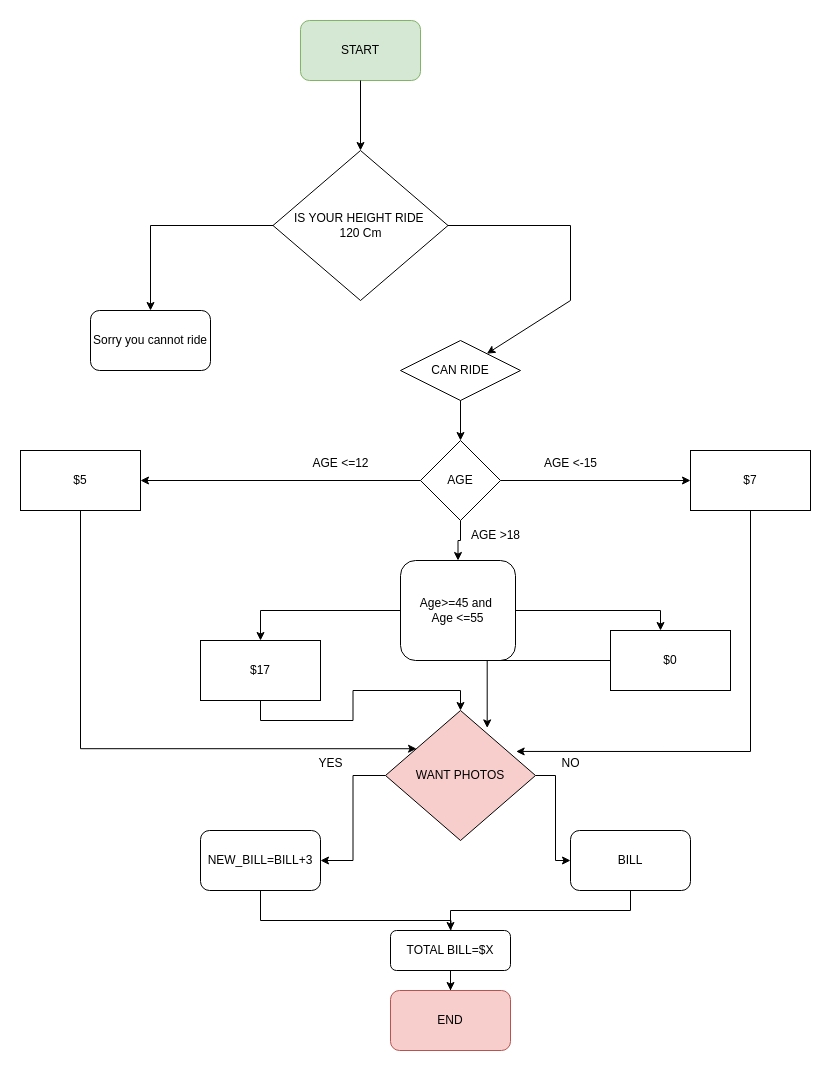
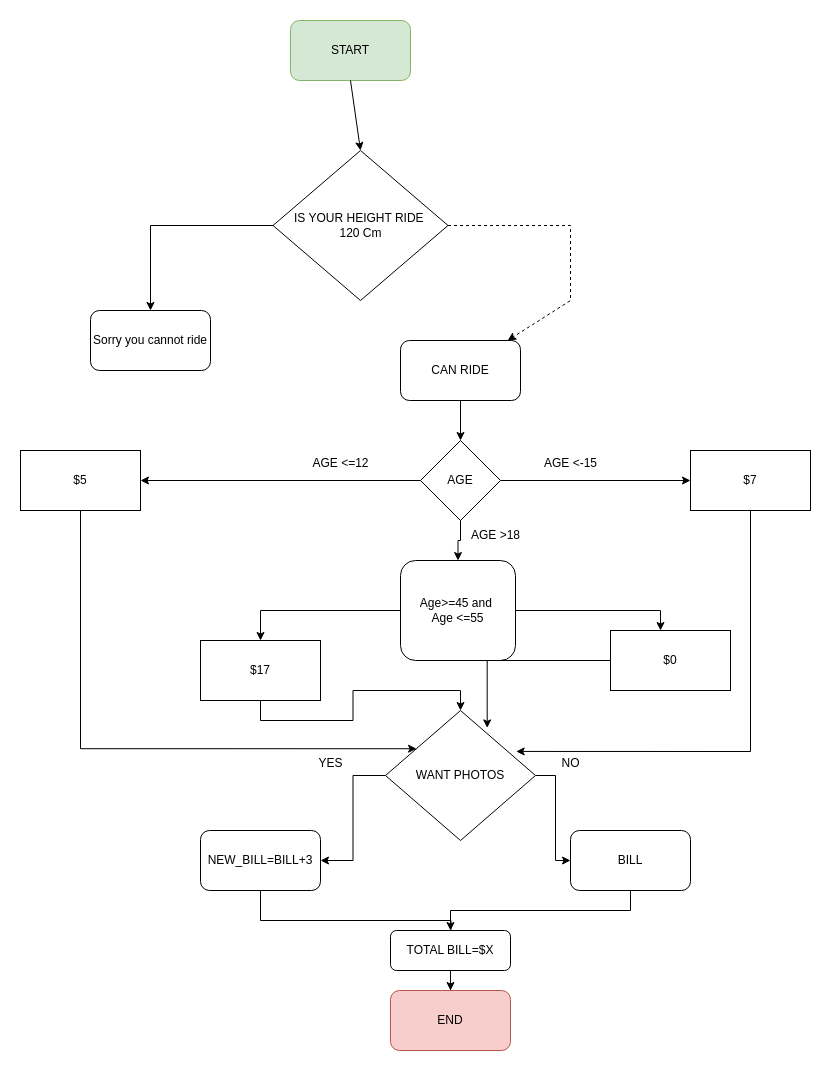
(361, 51) -> (351, 51)
(571, 249) -> (571, 237)
(461, 371) -> (461, 371)
(461, 776) -> (461, 776)
